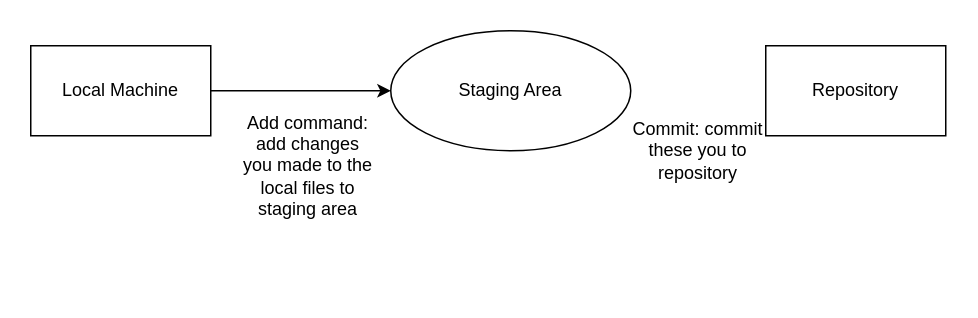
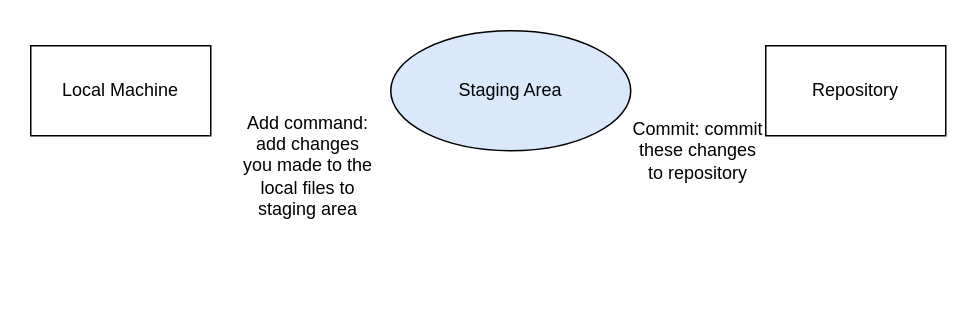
(296, 91) -> none
(511, 91) -> (511, 91)
(698, 151) -> (698, 151)
